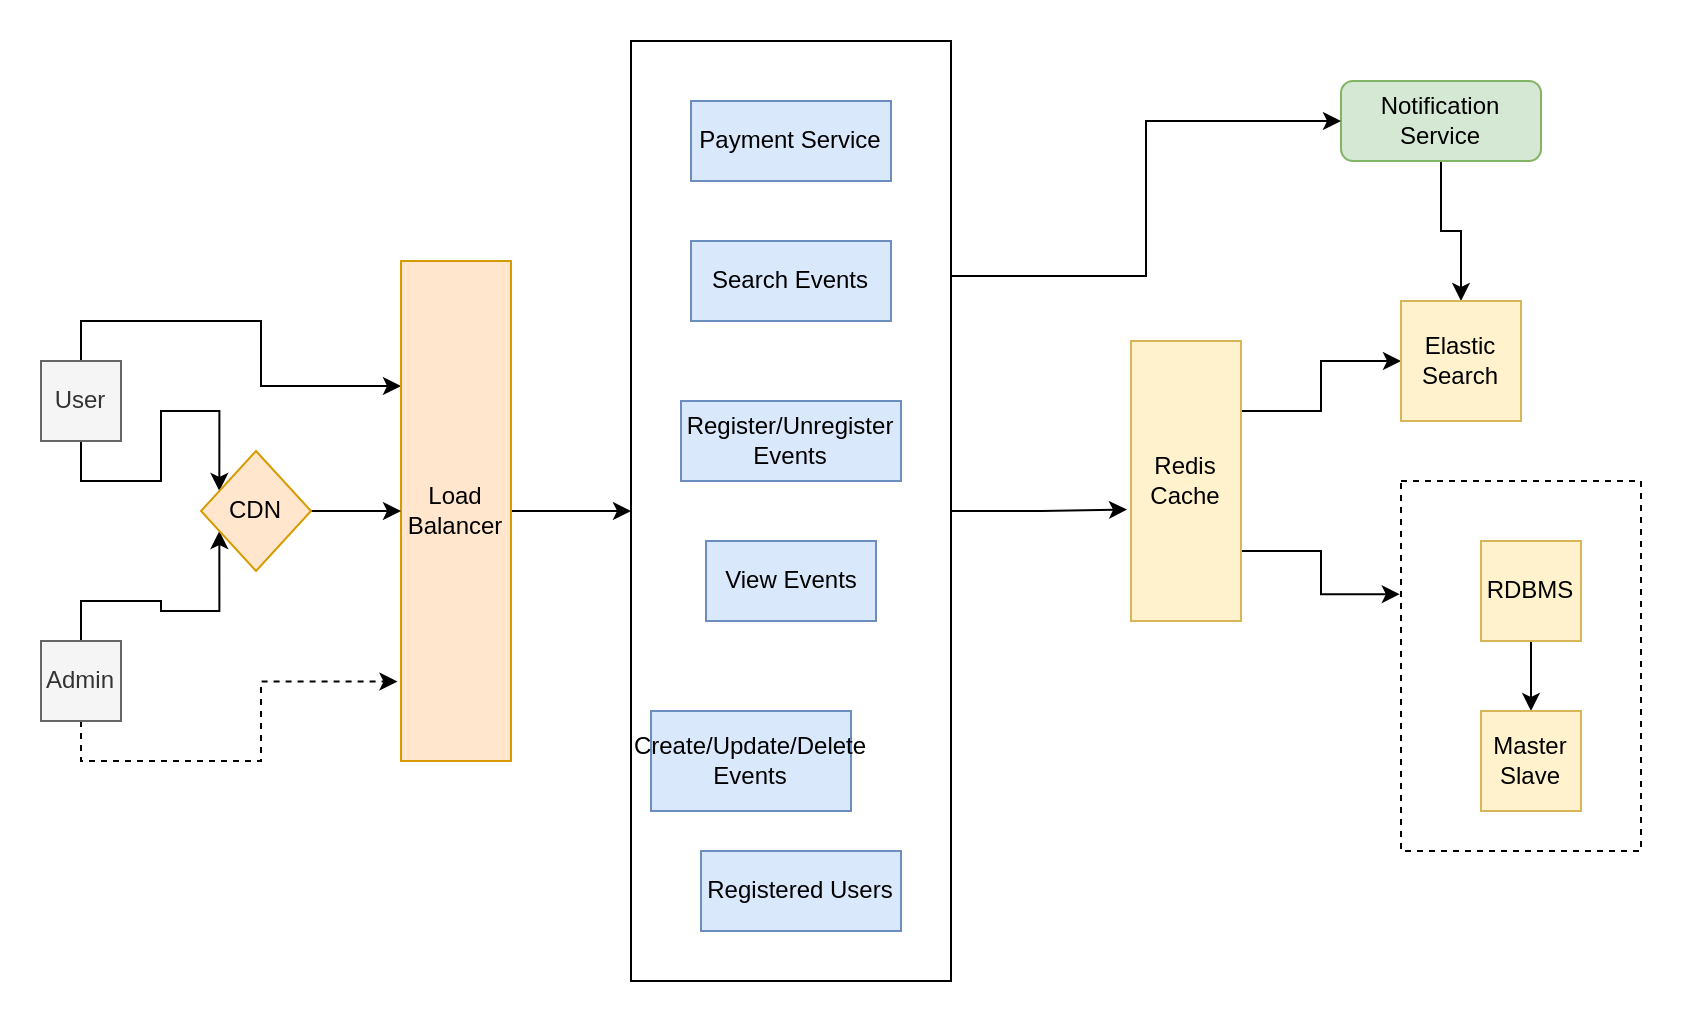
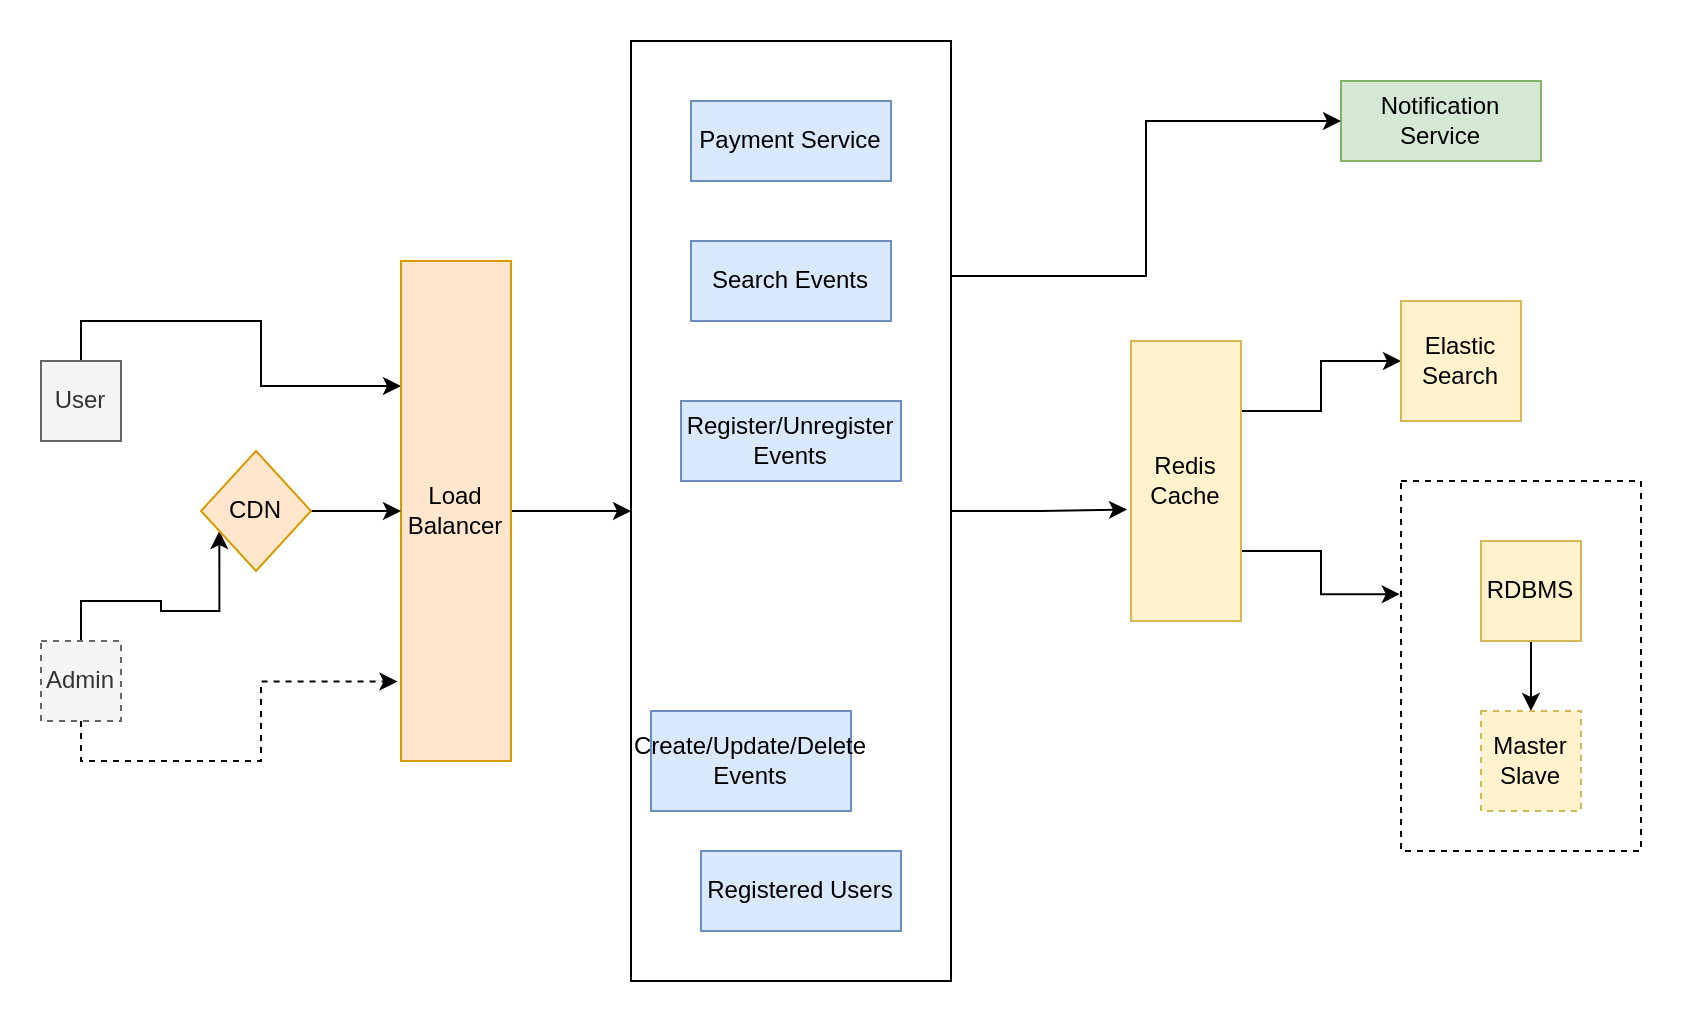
(1441, 121) -> (1441, 121)
(1444, 231) -> none
(161, 444) -> none
(791, 581) -> none
(81, 681) -> (81, 681)
(1531, 761) -> (1531, 761)
